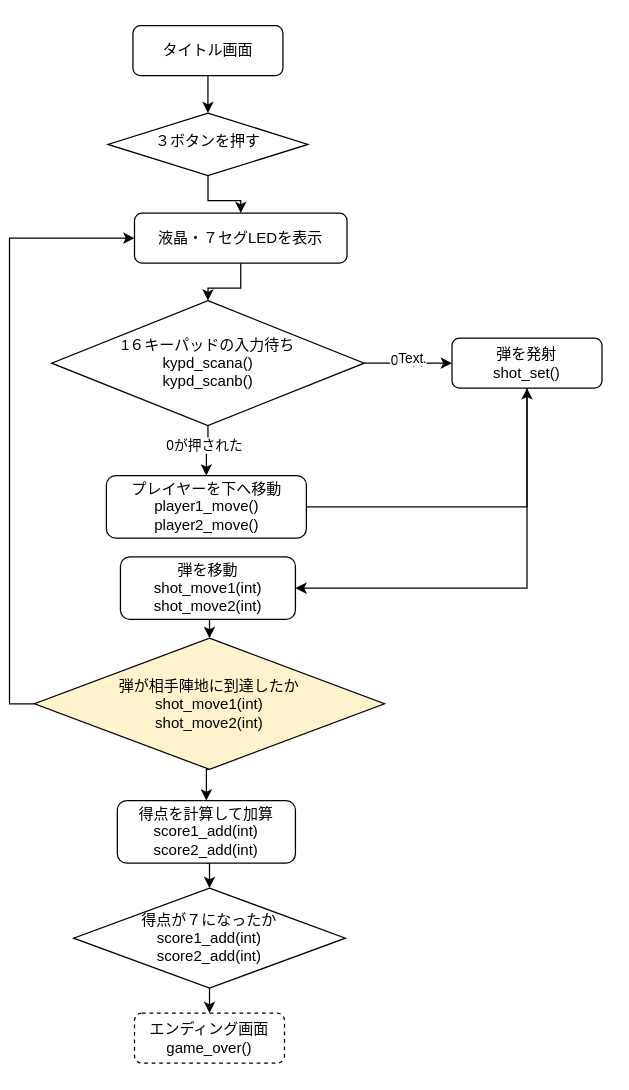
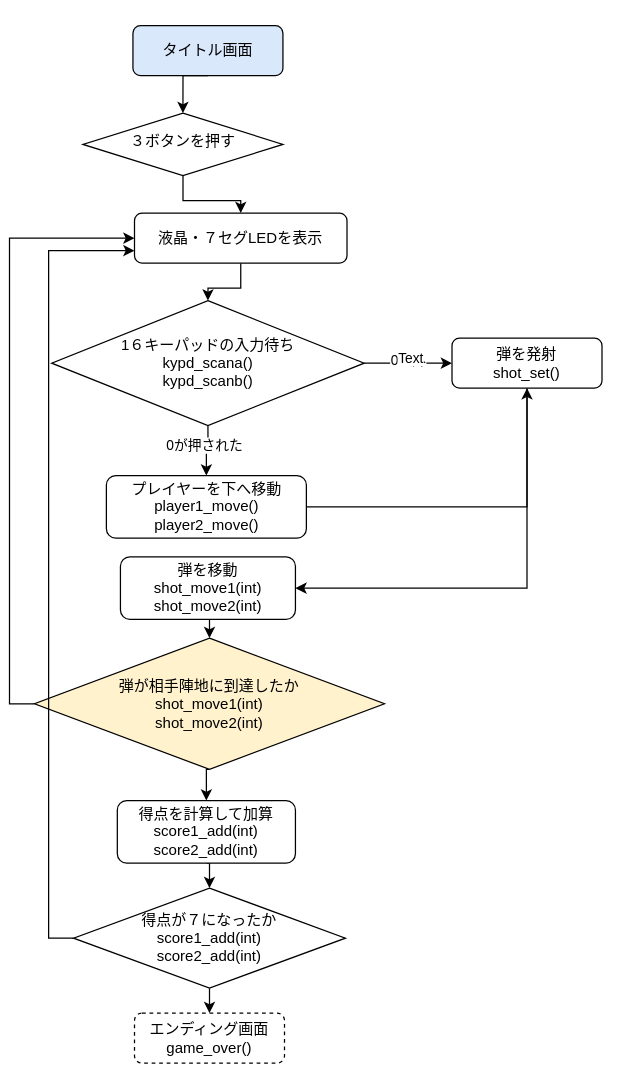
(208, 51) -> (208, 51)
(208, 144) -> (183, 144)
none -> (49, 568)
